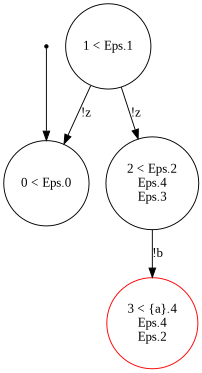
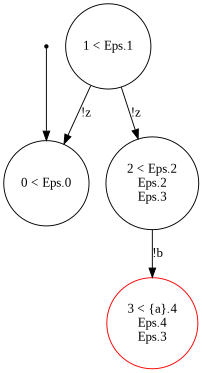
(152, 183) -> (152, 183)
(152, 323) -> (152, 323)
